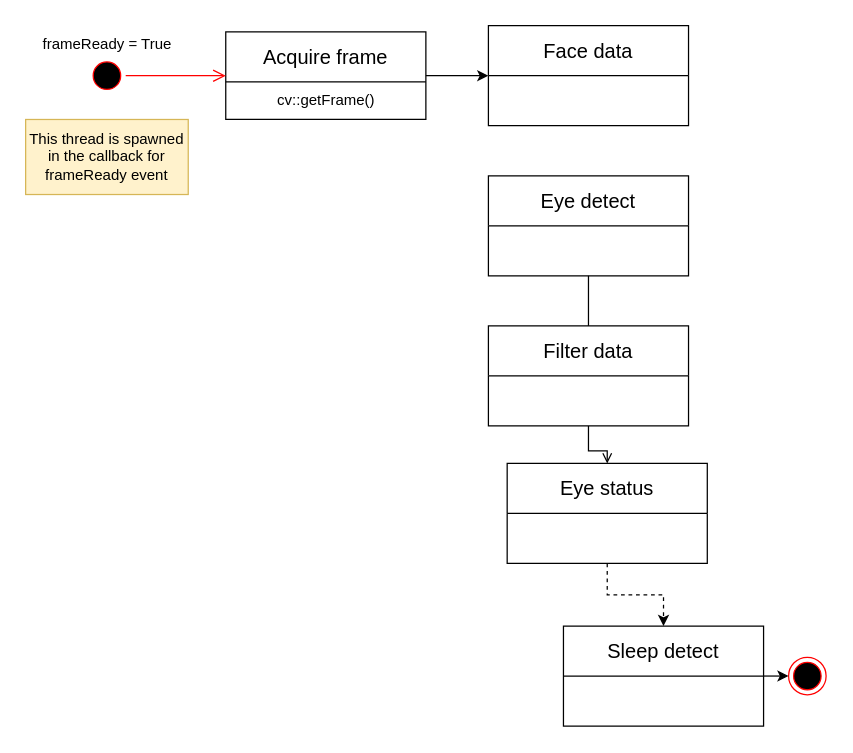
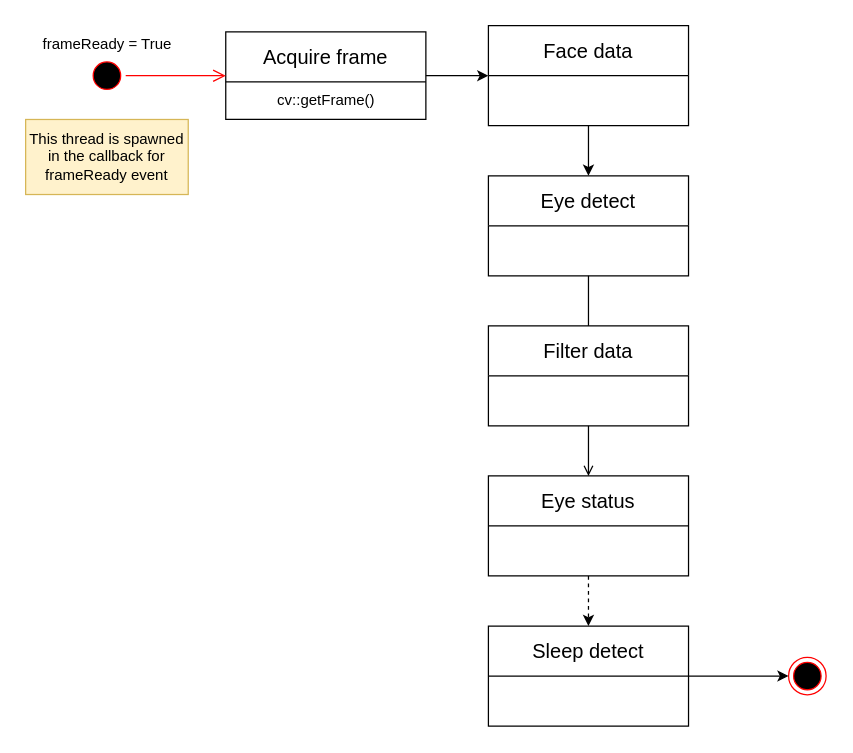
none -> (588, 147)
(607, 513) -> (588, 526)
(663, 676) -> (588, 676)
